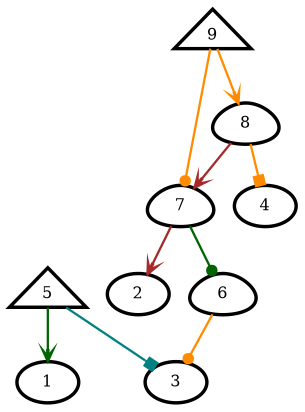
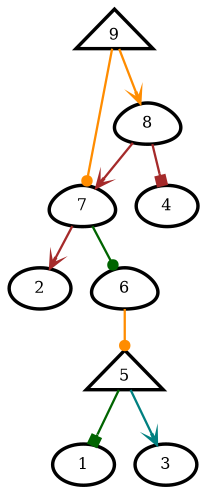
(254, 159) -> (156, 159)
(48, 329) -> (108, 412)
(106, 334) -> (141, 412)
(202, 334) -> (125, 325)
